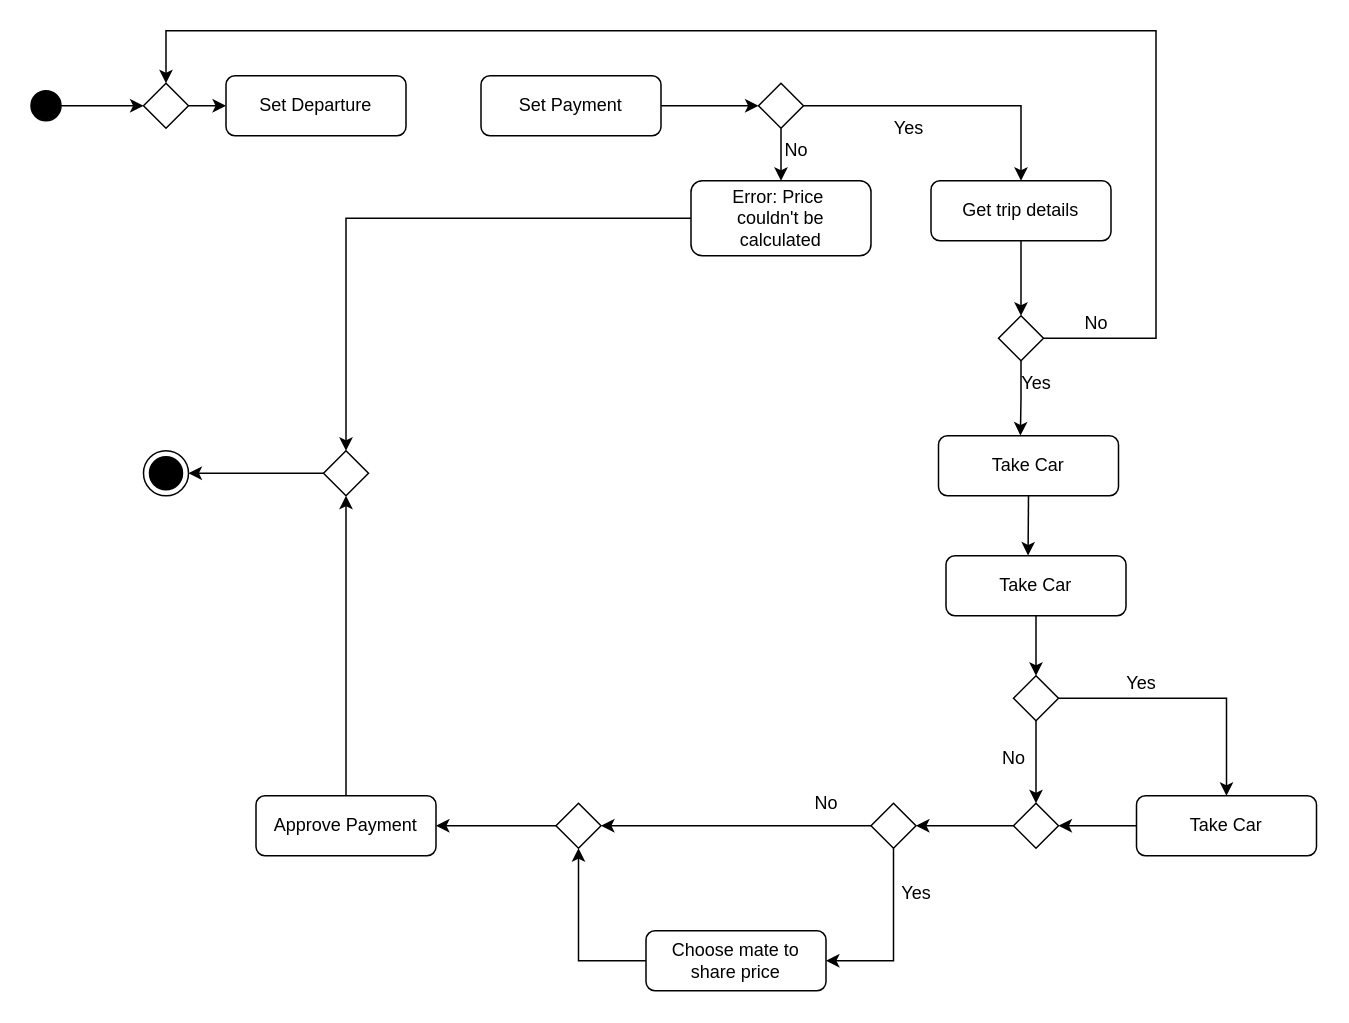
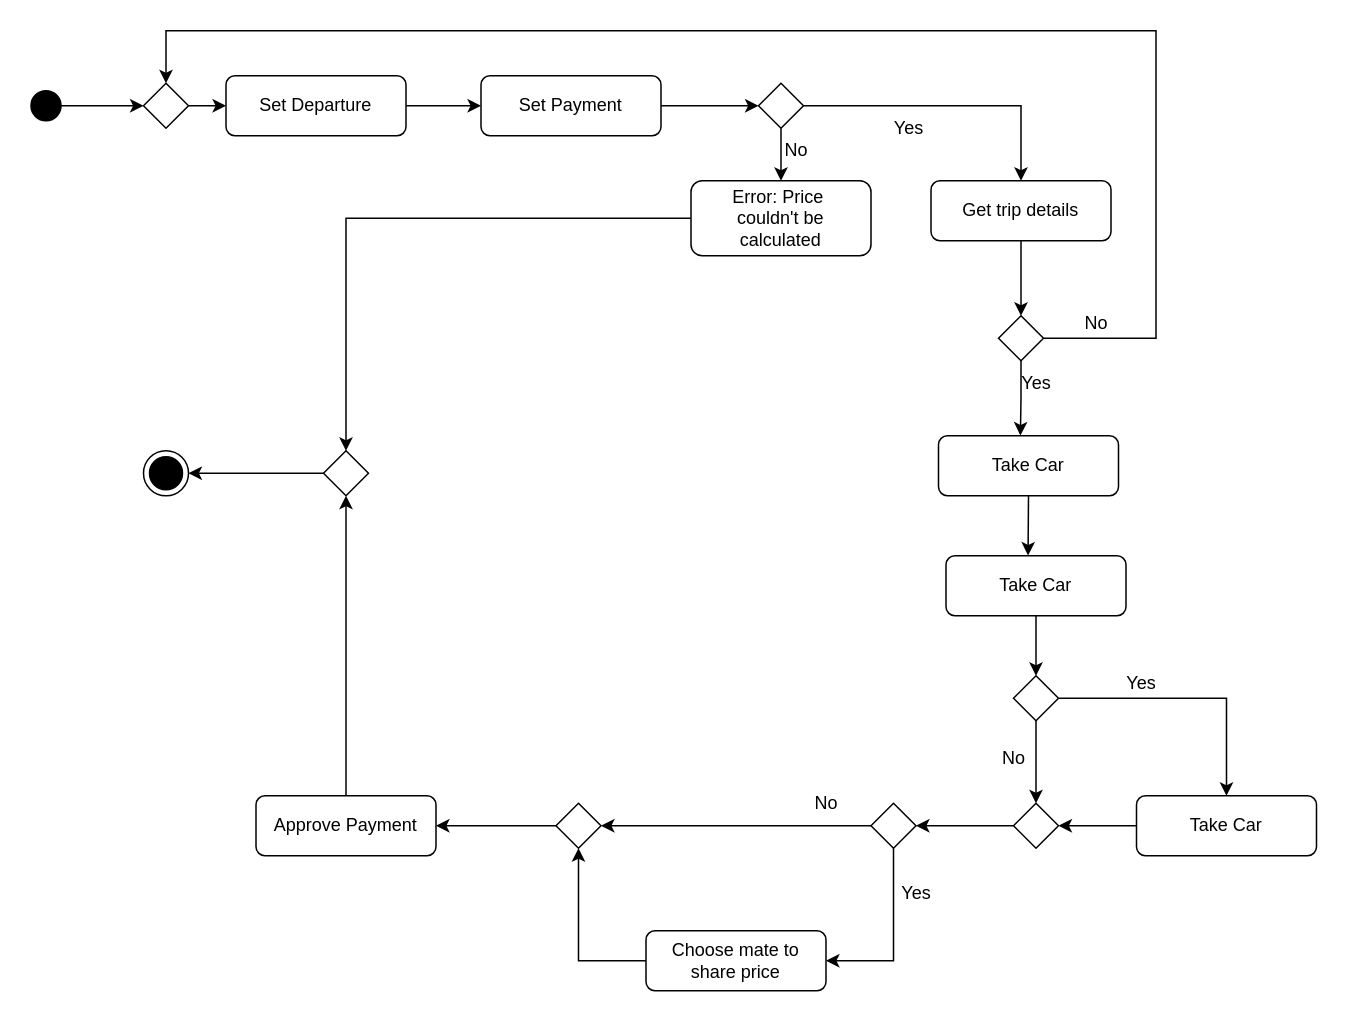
none -> (438, 106)
